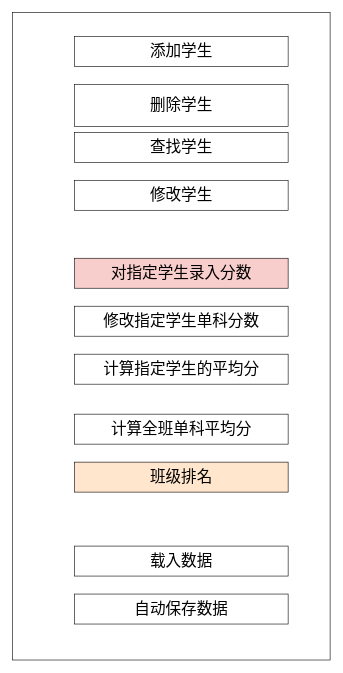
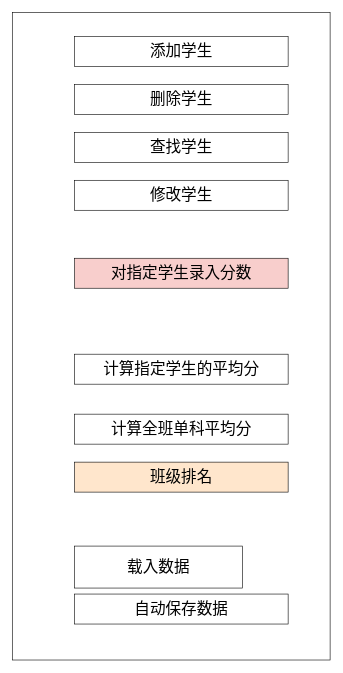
(182, 105) -> (182, 99)
(182, 321) -> none
(182, 561) -> (159, 567)
